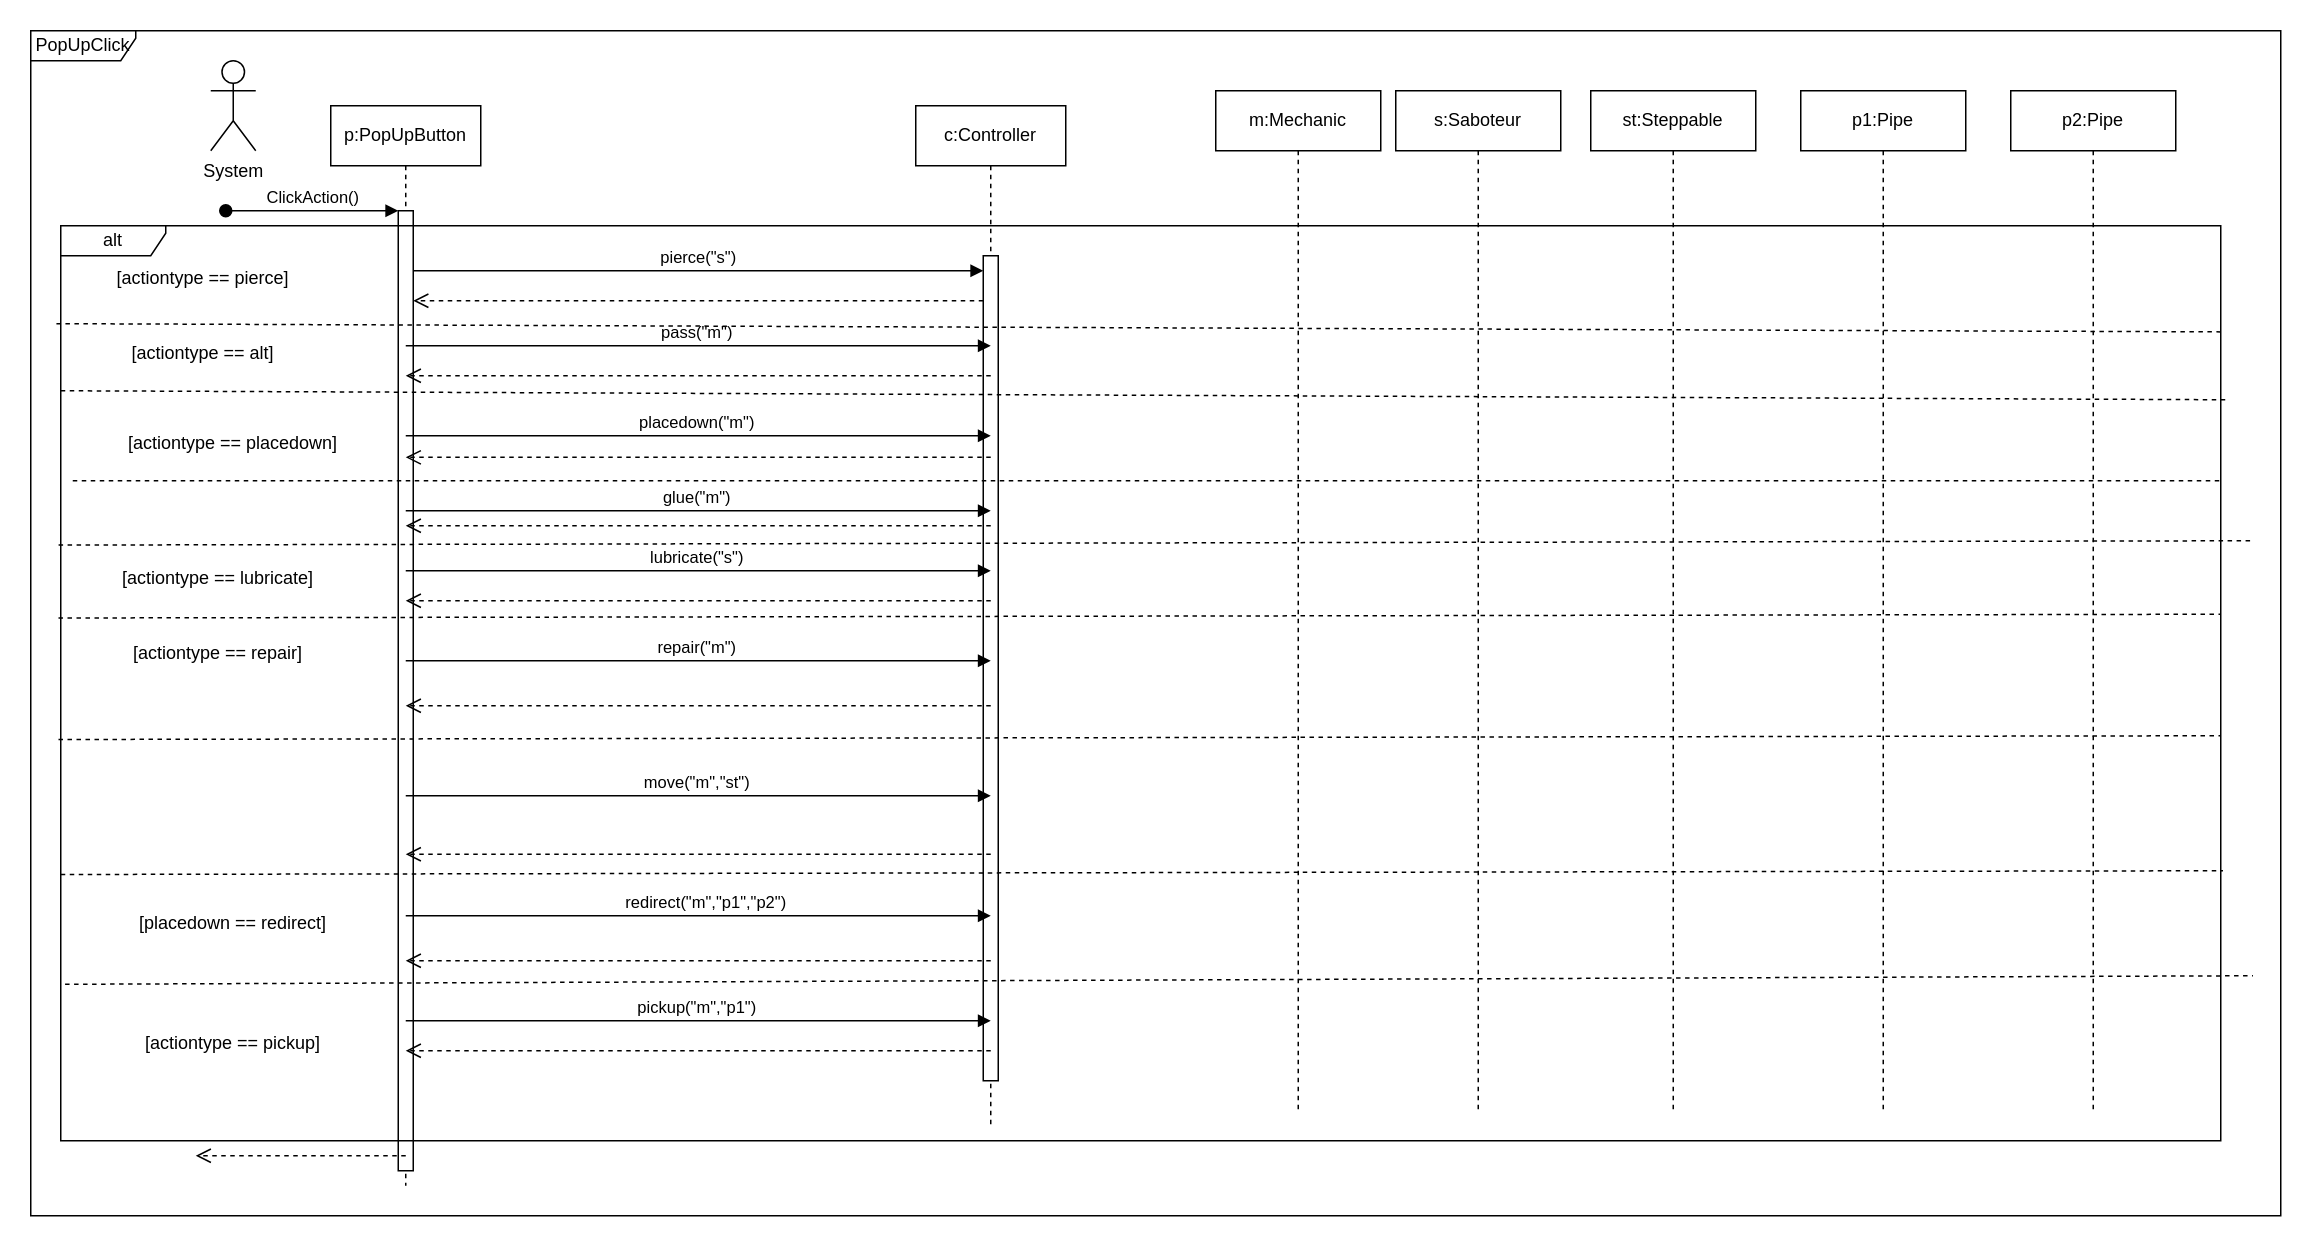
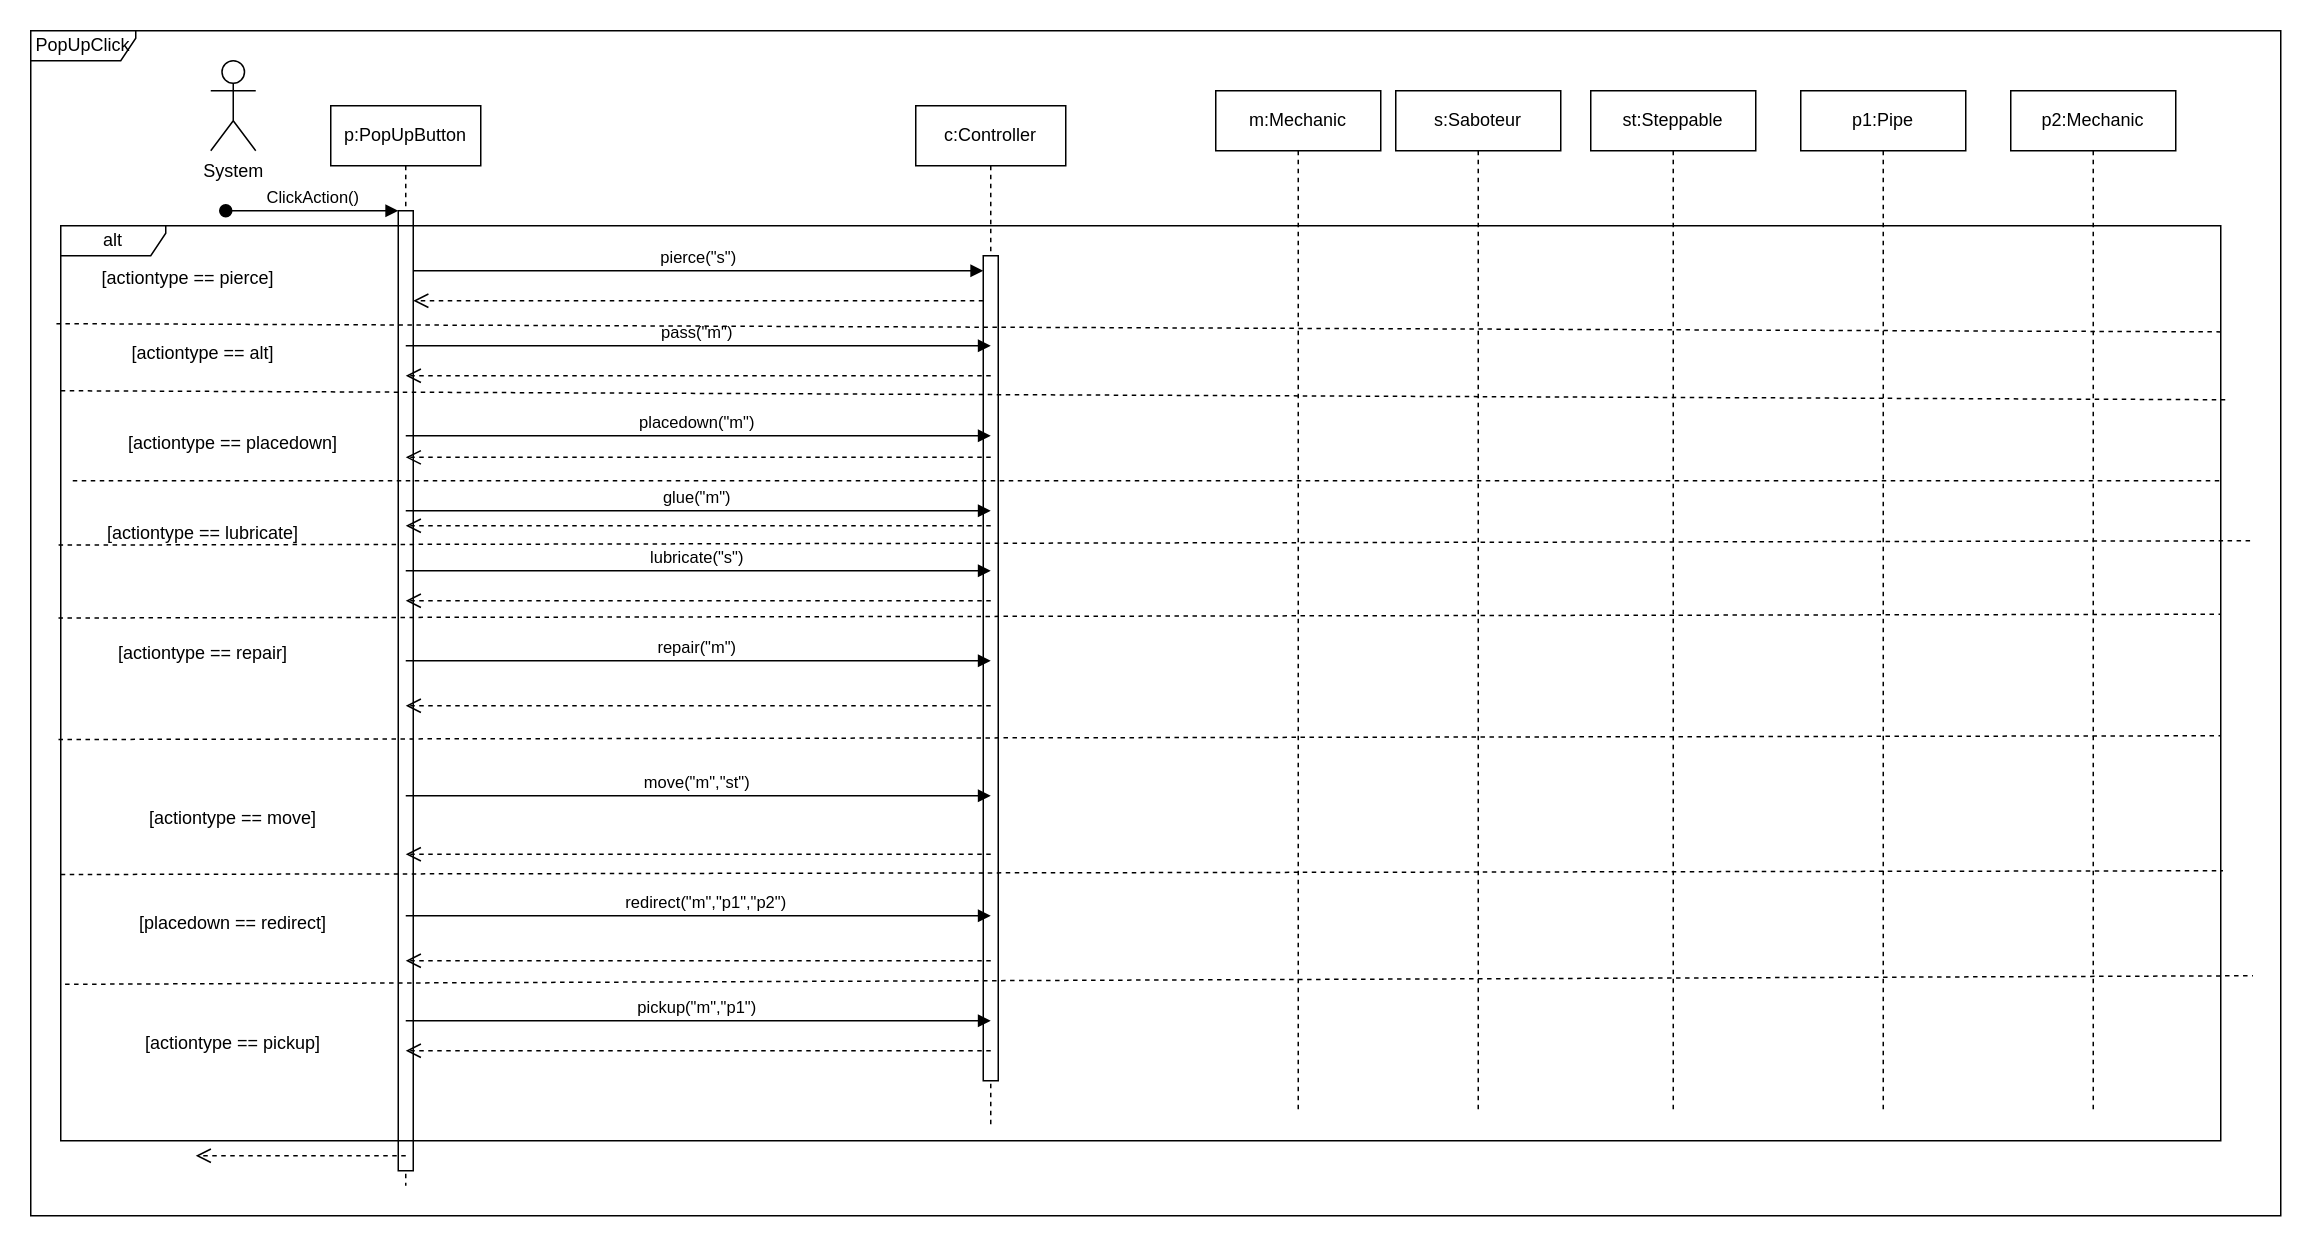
(2093, 121) -> (2093, 121)
(203, 278) -> (188, 278)
(218, 578) -> (203, 533)
(218, 653) -> (203, 653)
none -> (233, 818)
